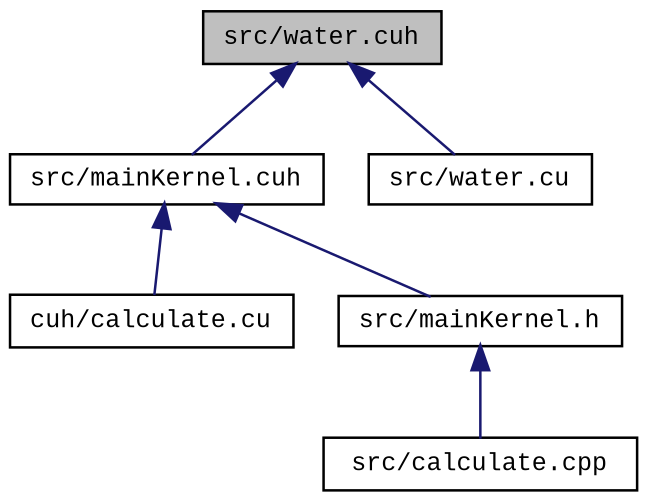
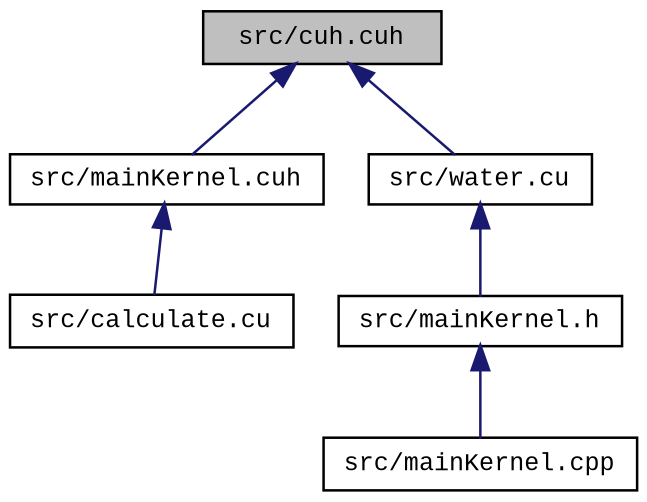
(322, 38) -> (322, 38)
(335, 255) -> (480, 263)
(152, 321) -> (152, 321)
(480, 464) -> (480, 464)
